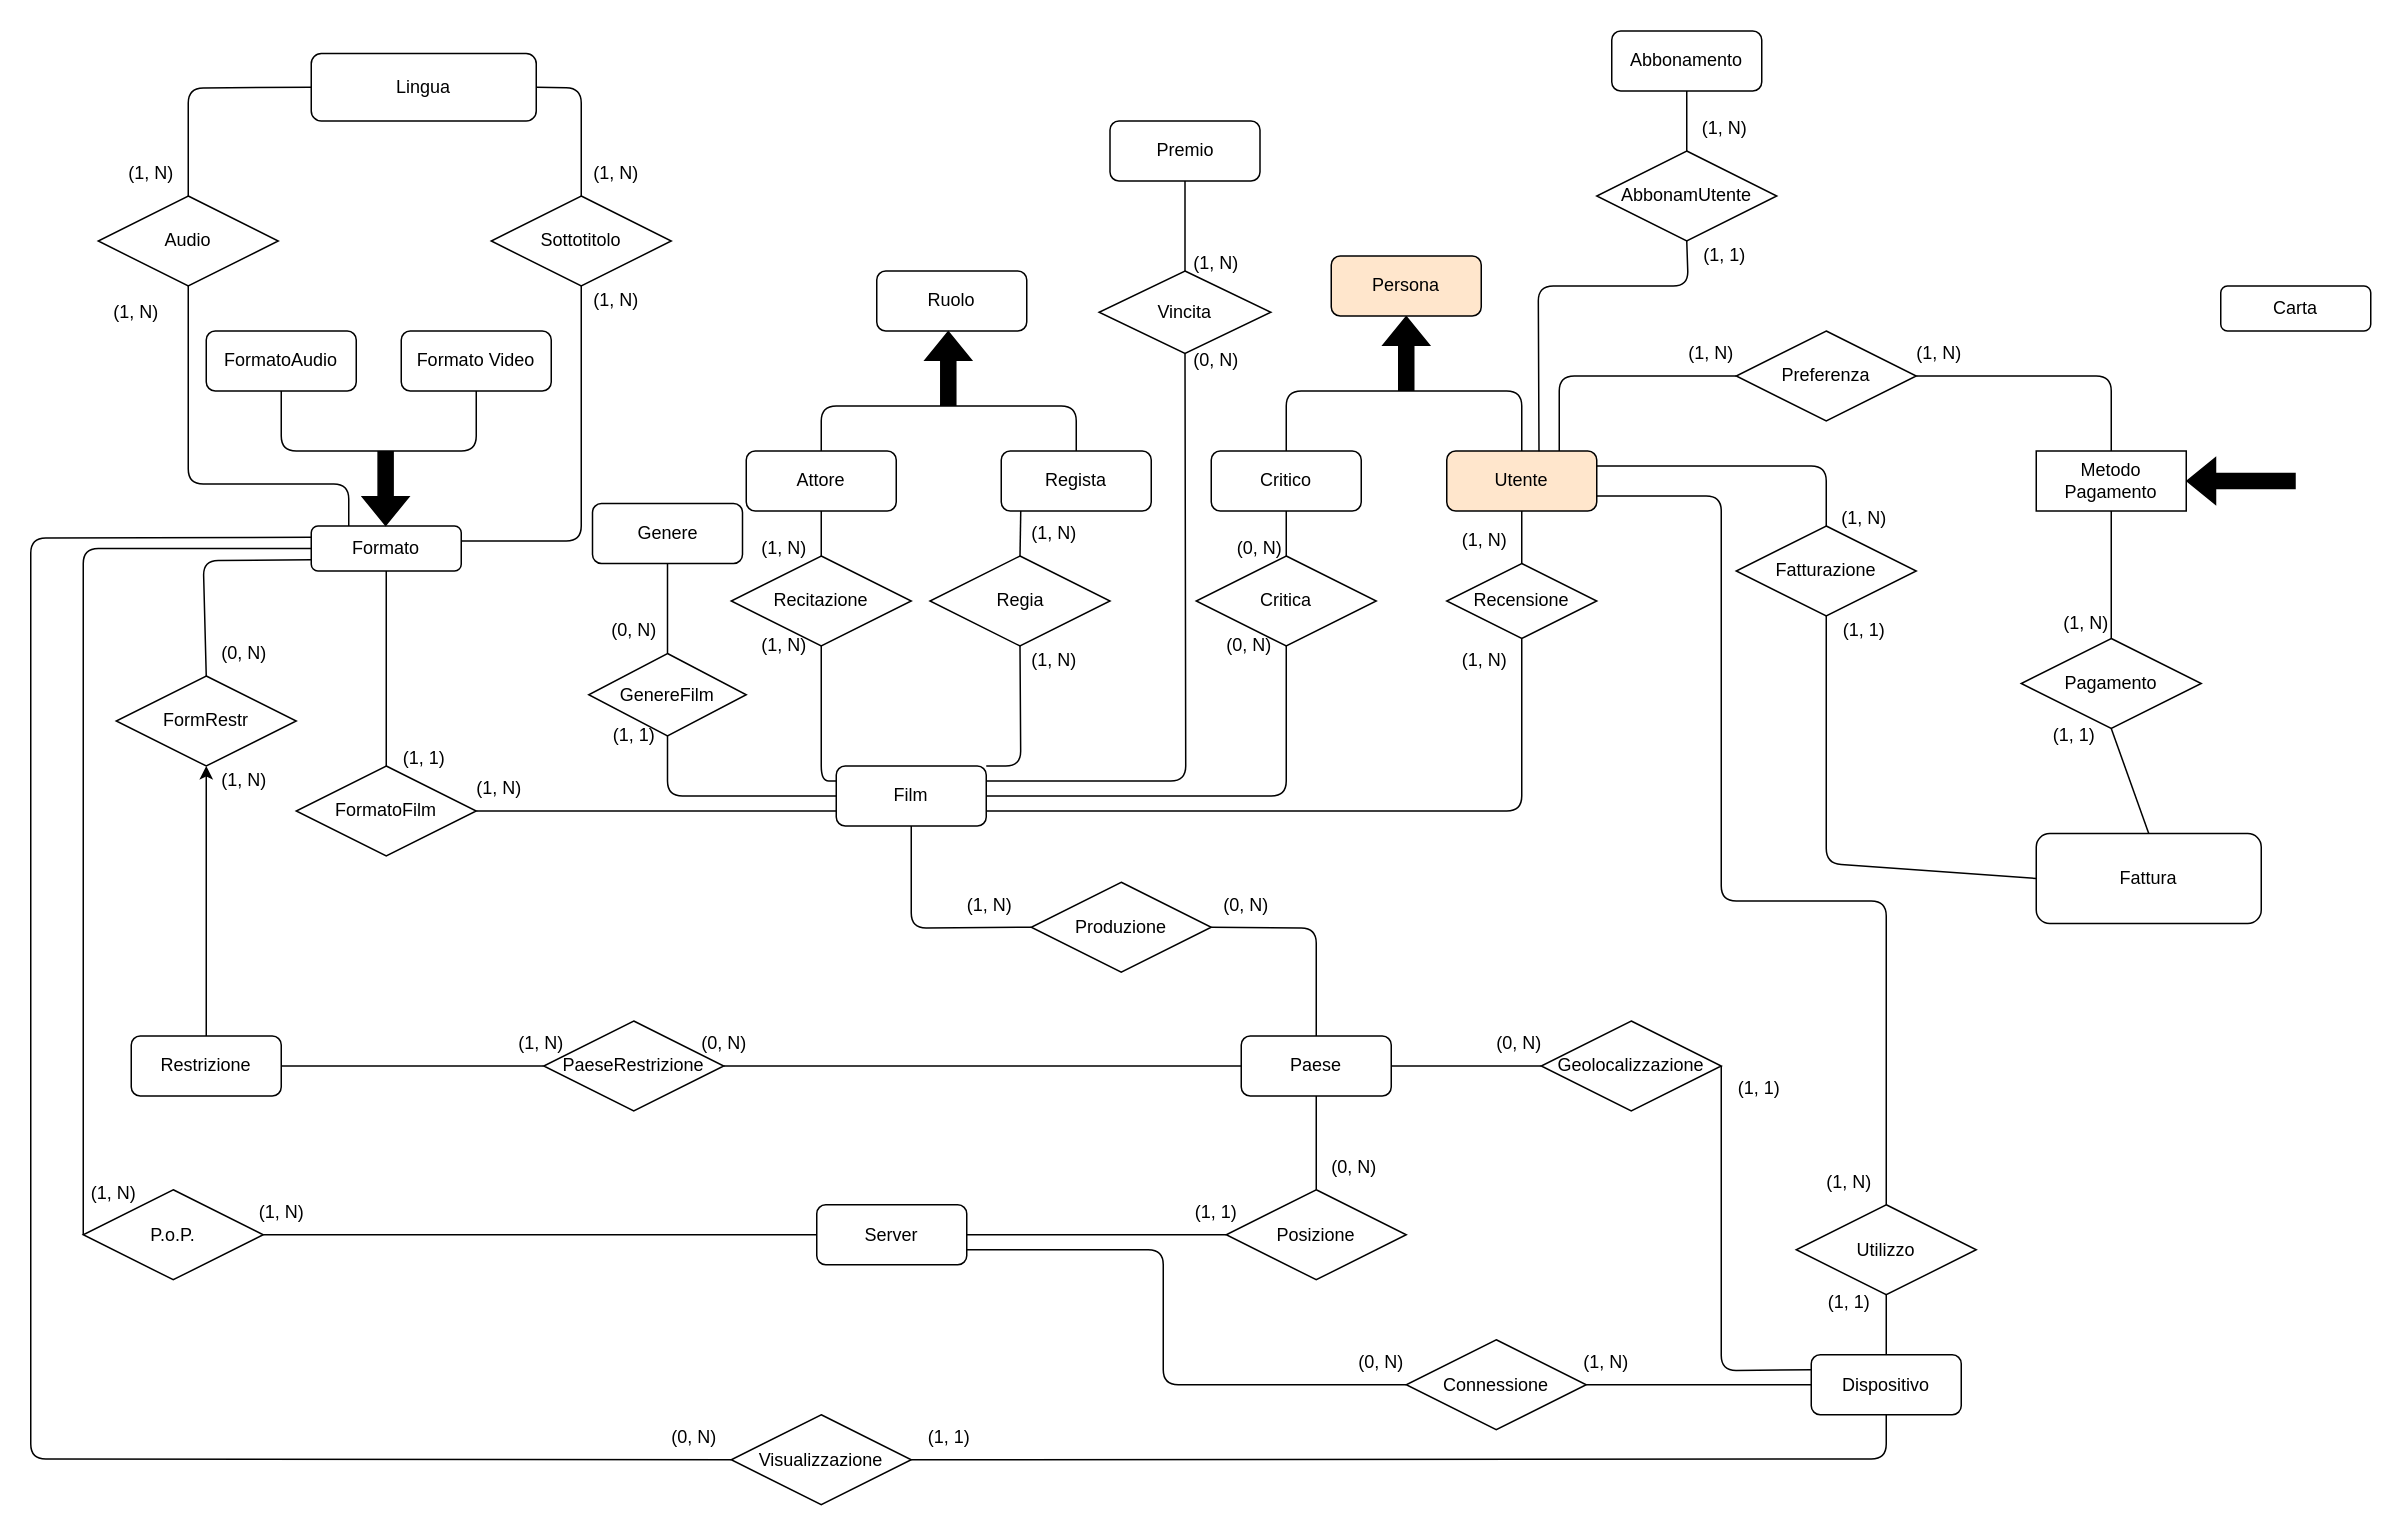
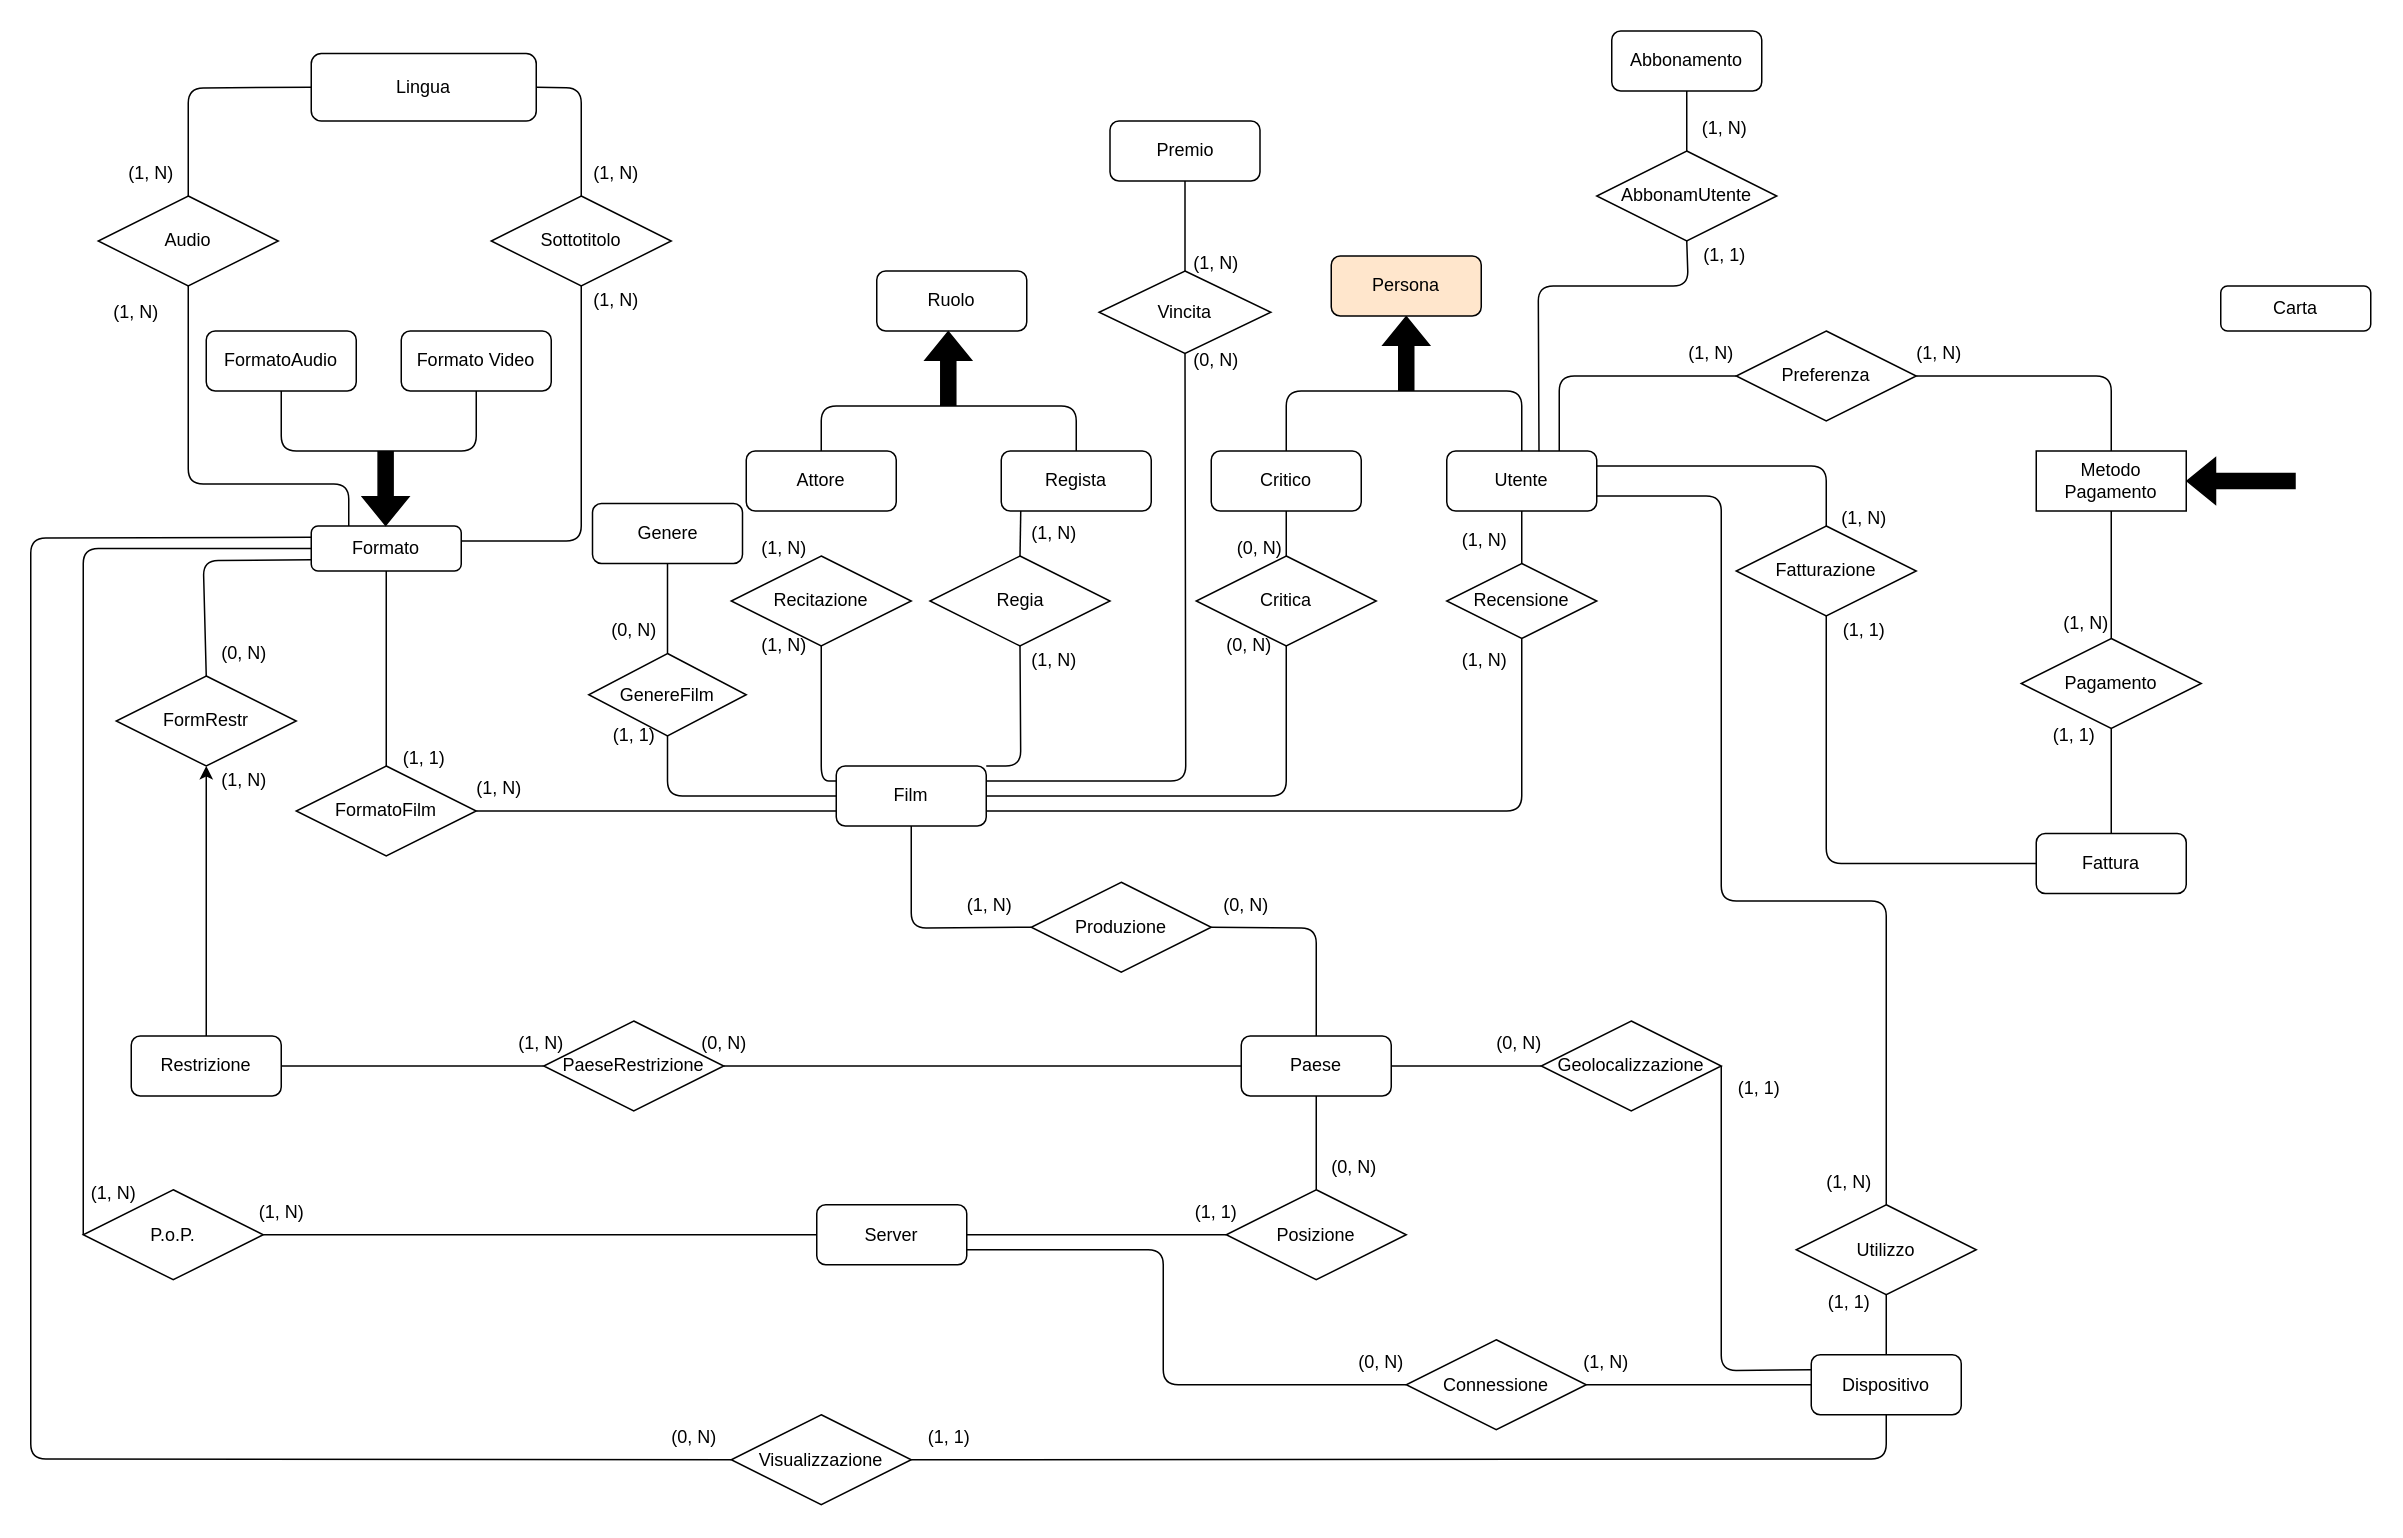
(1522, 481) -> (1522, 481)
(821, 534) -> none
(2149, 878) -> (2111, 863)
